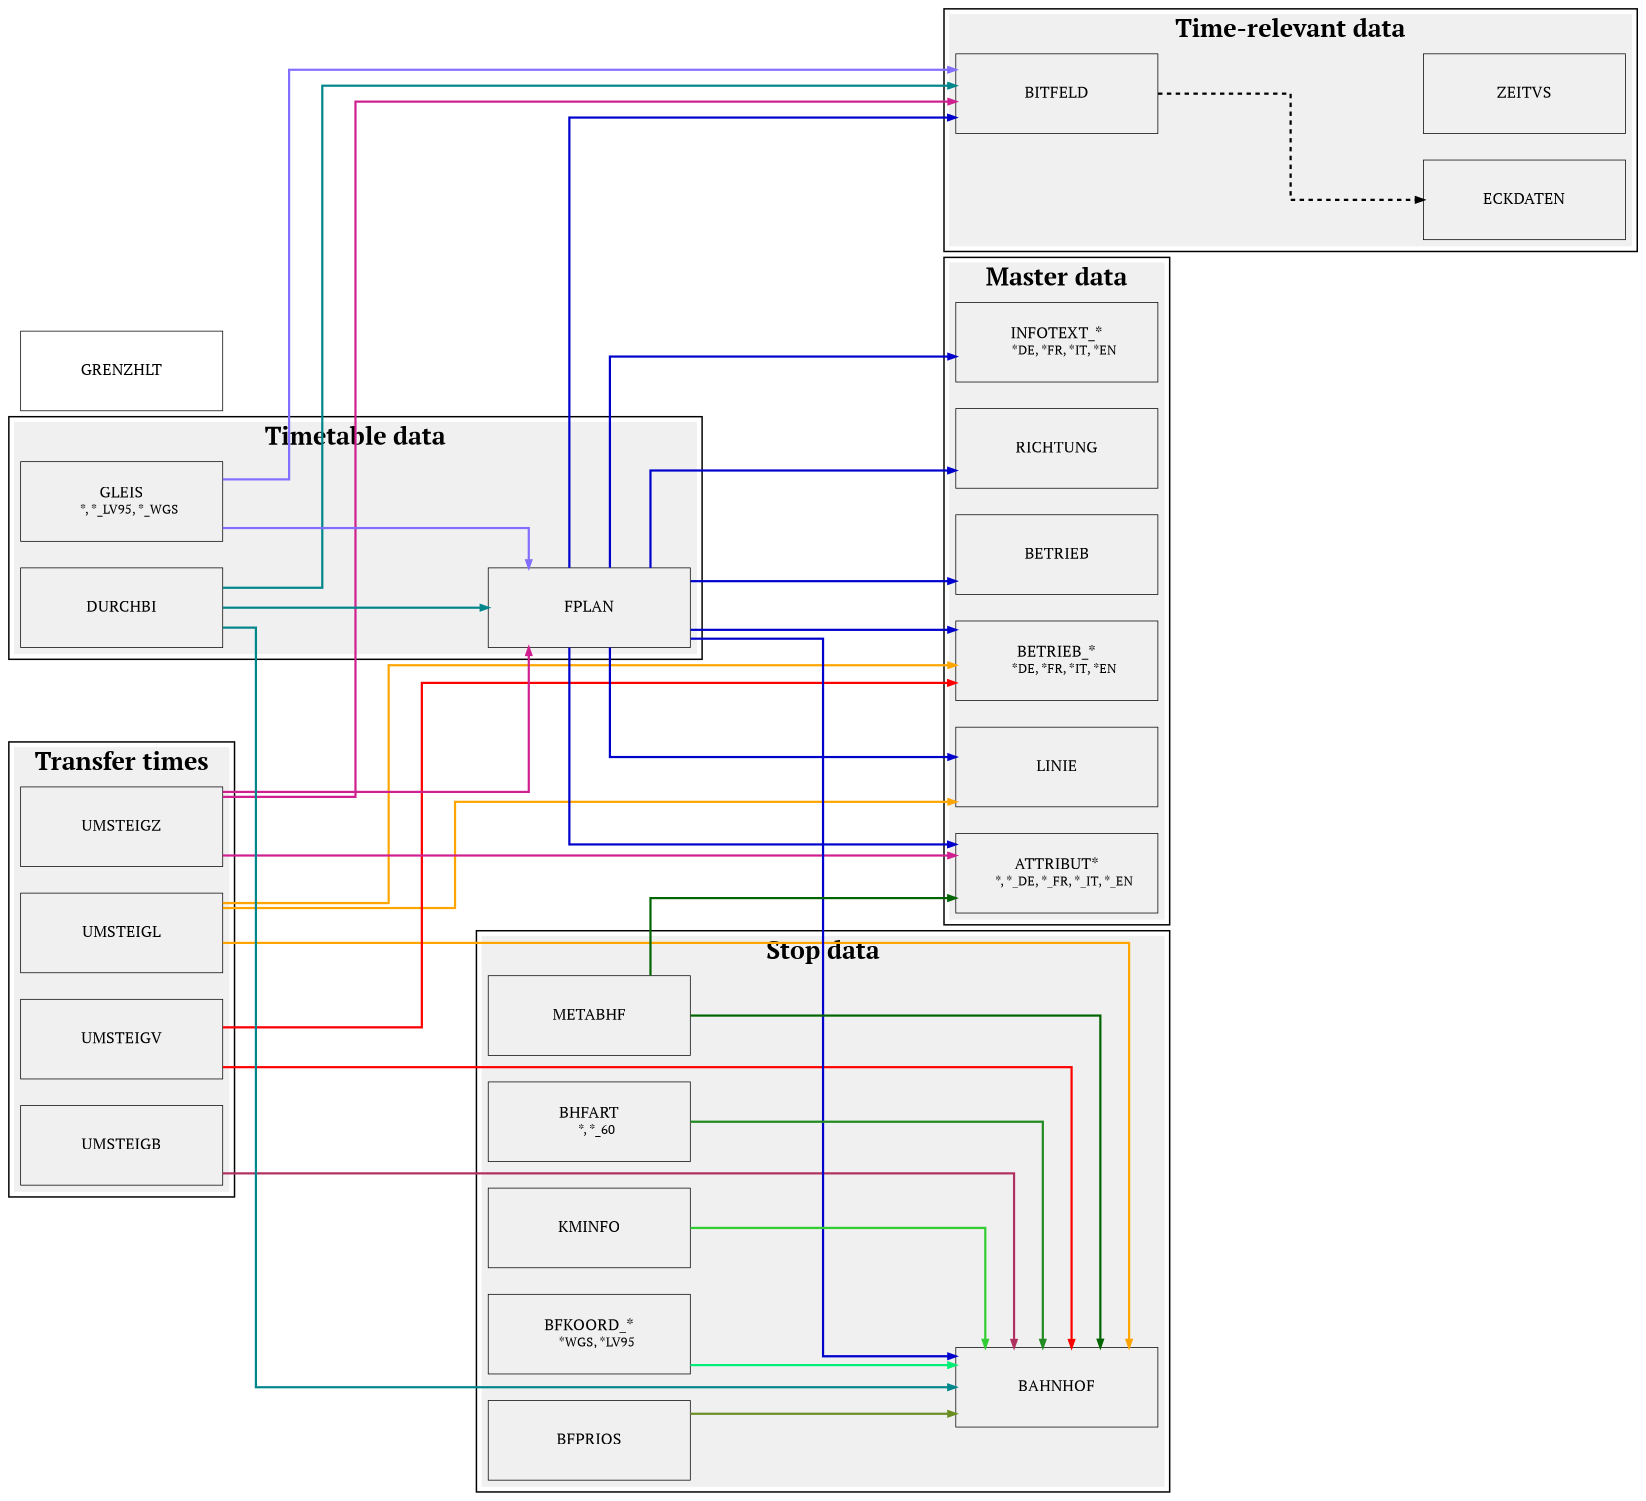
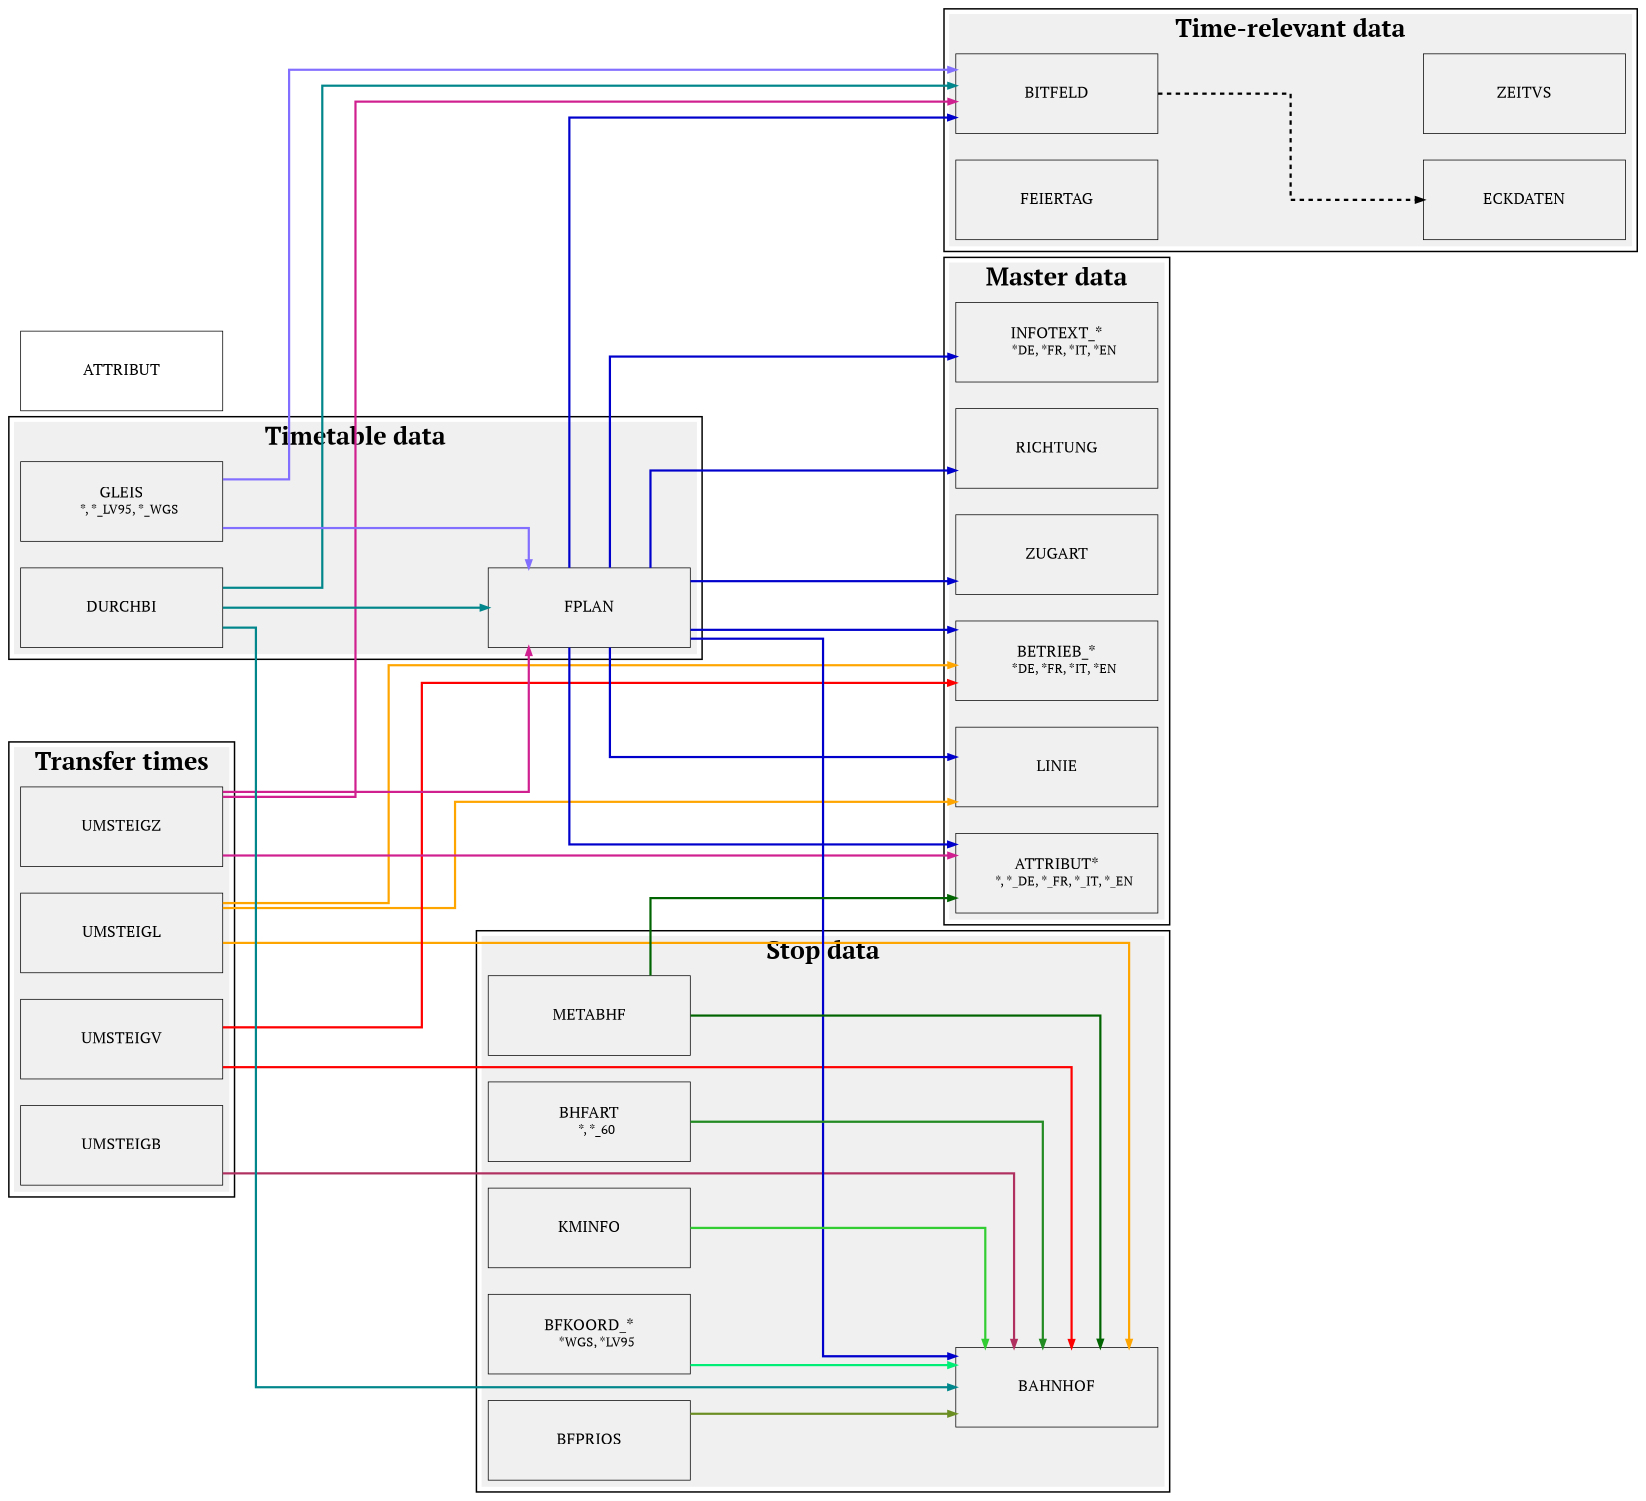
none -> (1057, 200)
(122, 371) -> (122, 371)
(1057, 555) -> (1057, 555)
